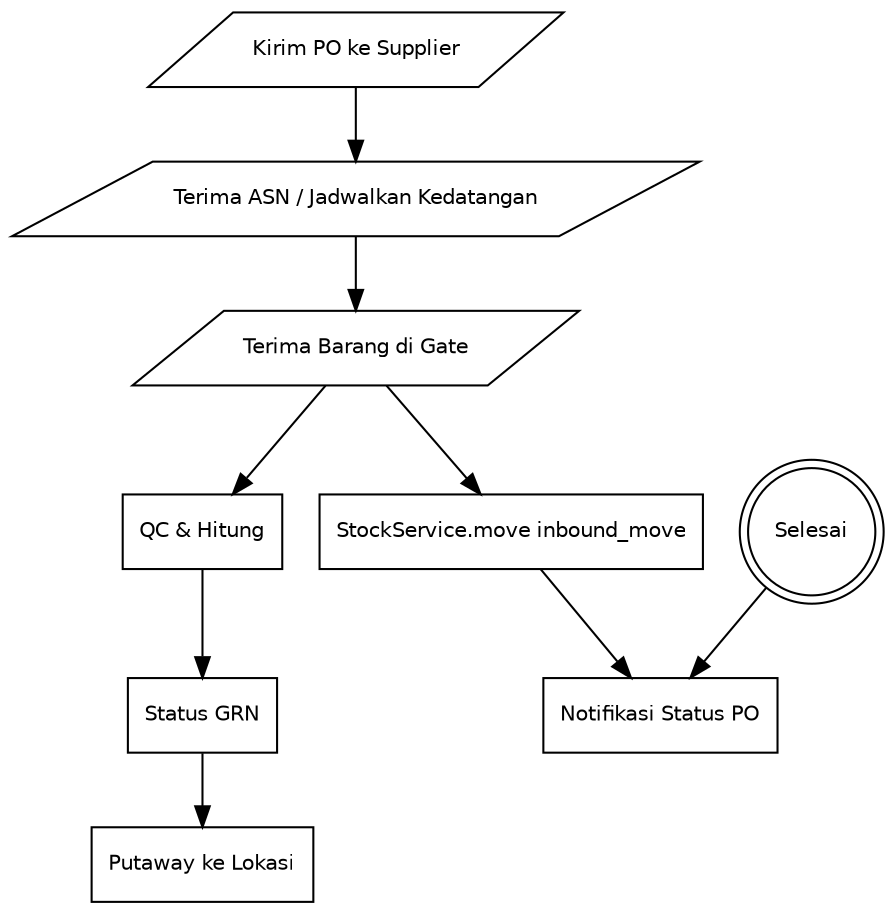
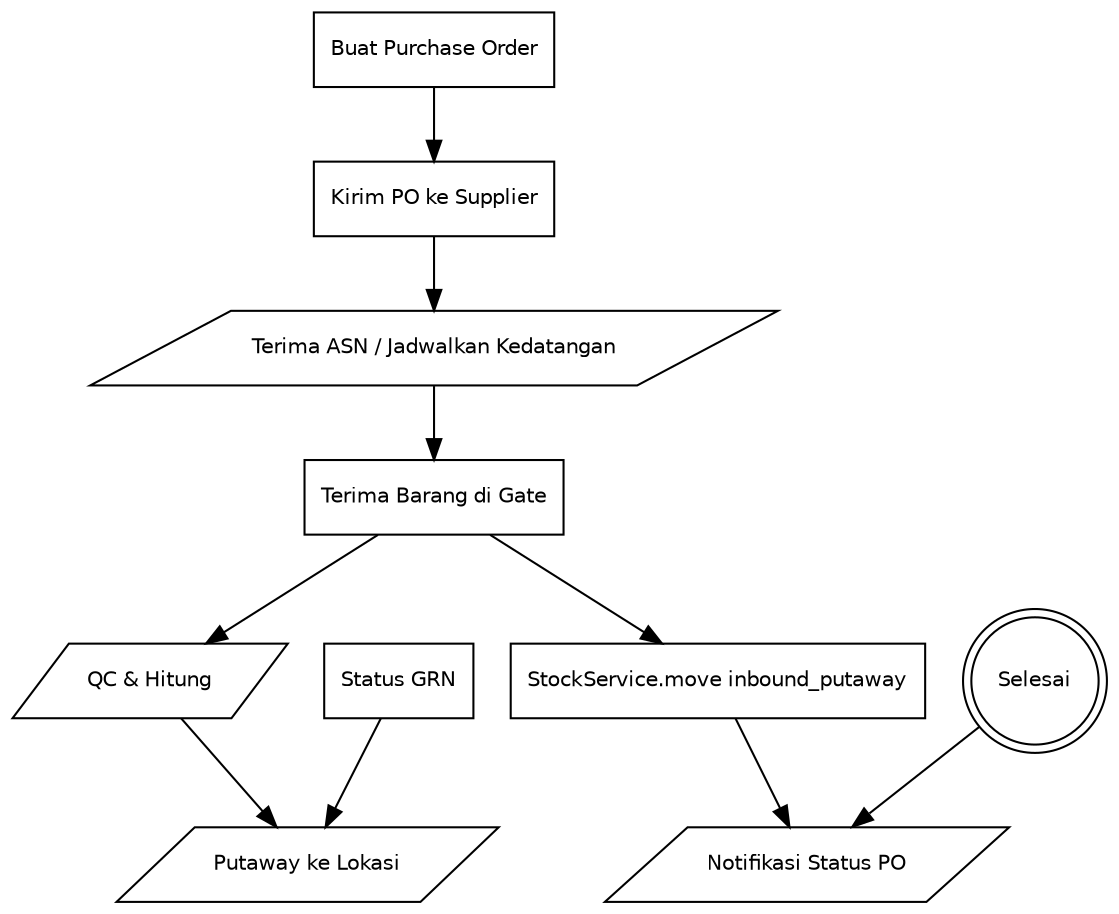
(356, 50) -> (434, 199)
none -> (434, 50)
(356, 348) -> (434, 497)
(202, 532) -> (150, 681)
(511, 532) -> (718, 681)
(202, 613) -> (222, 765)
(660, 715) -> (807, 865)
(202, 865) -> (308, 865)
